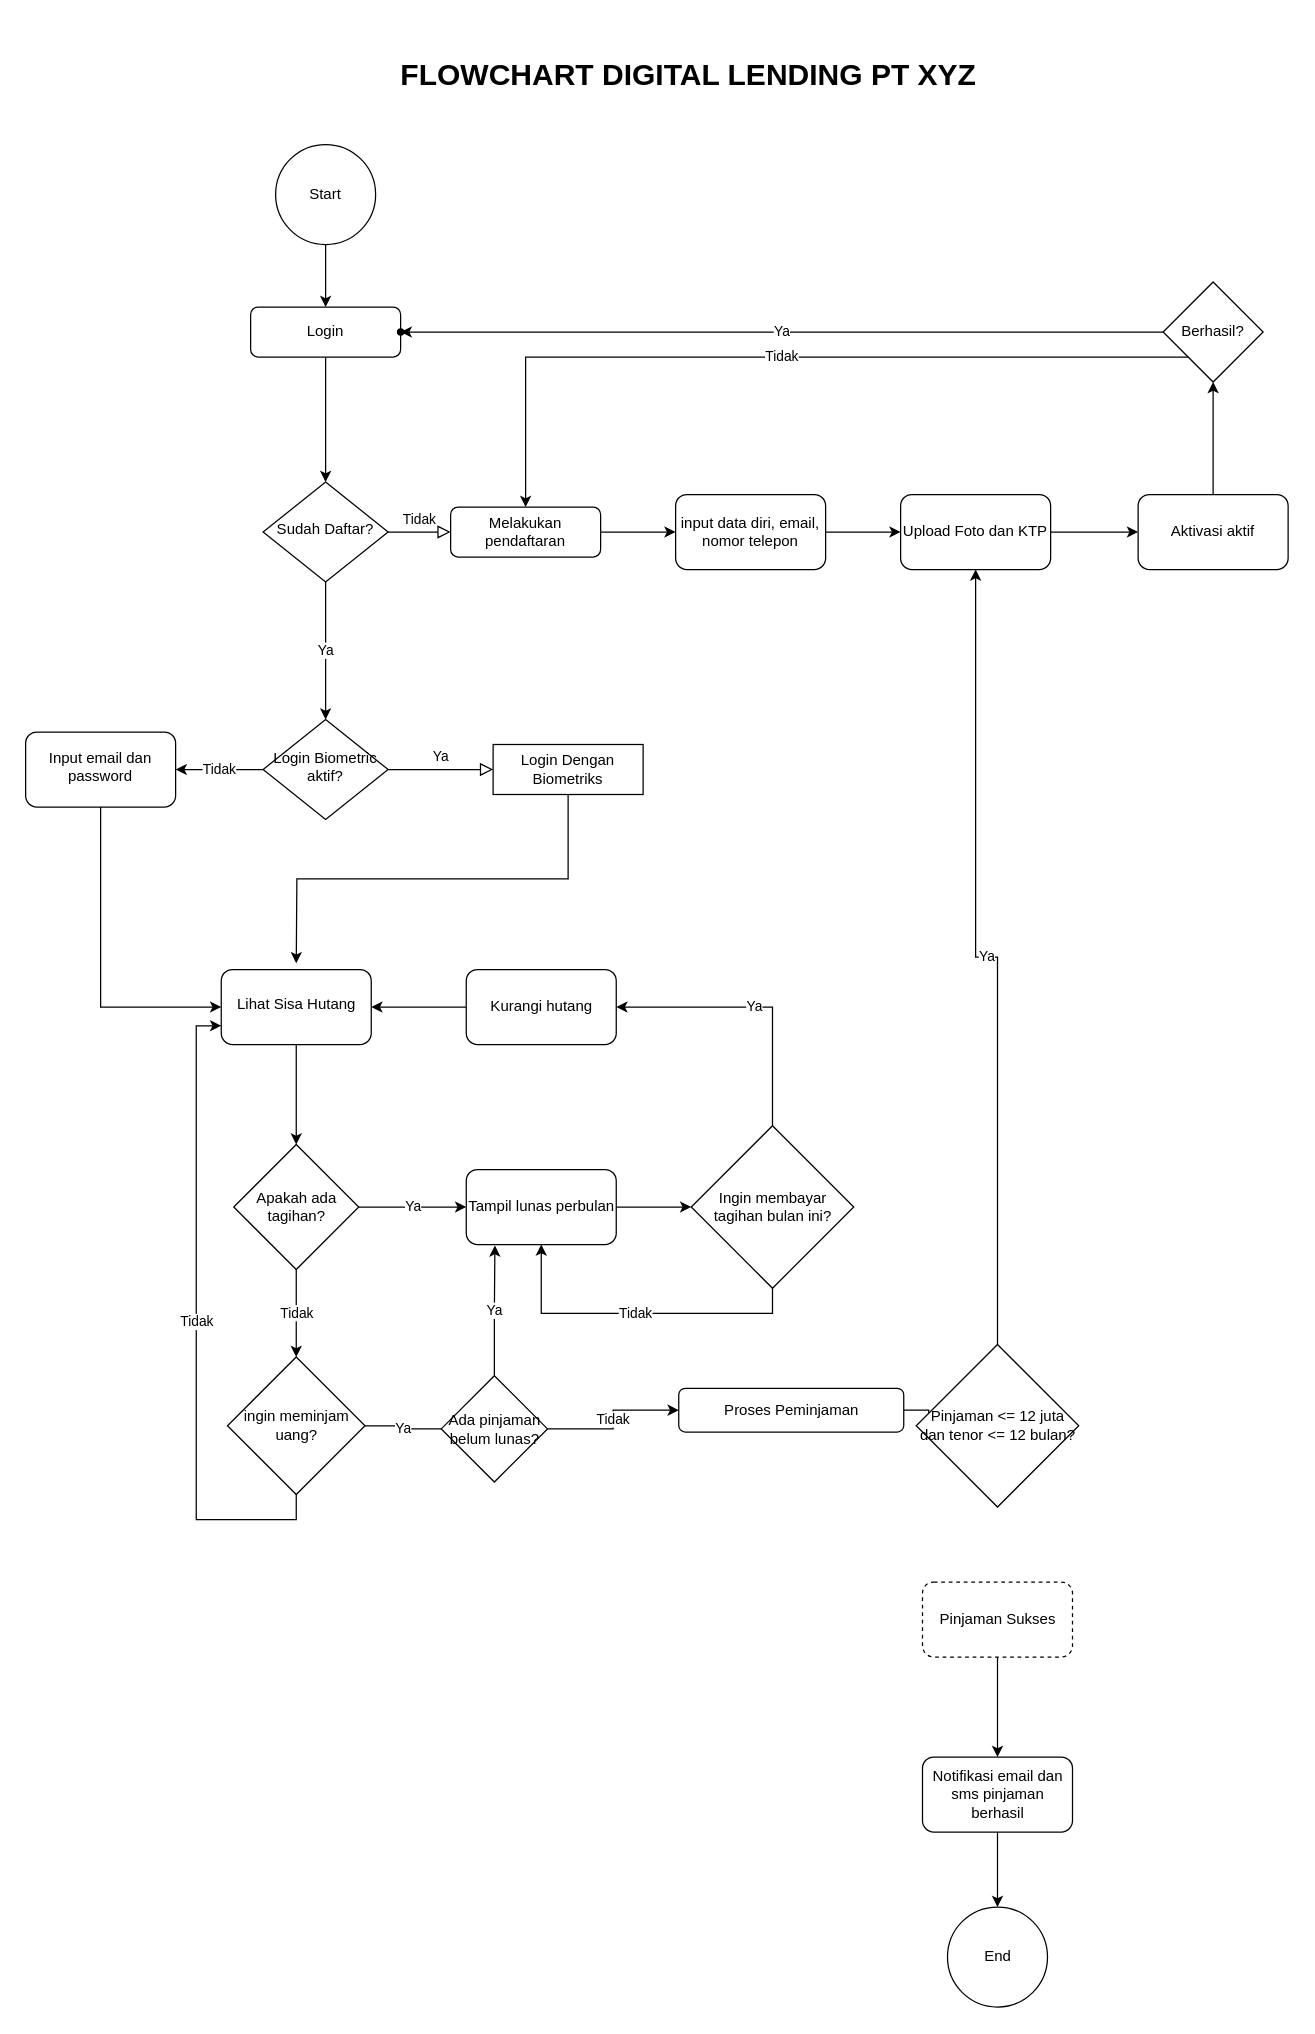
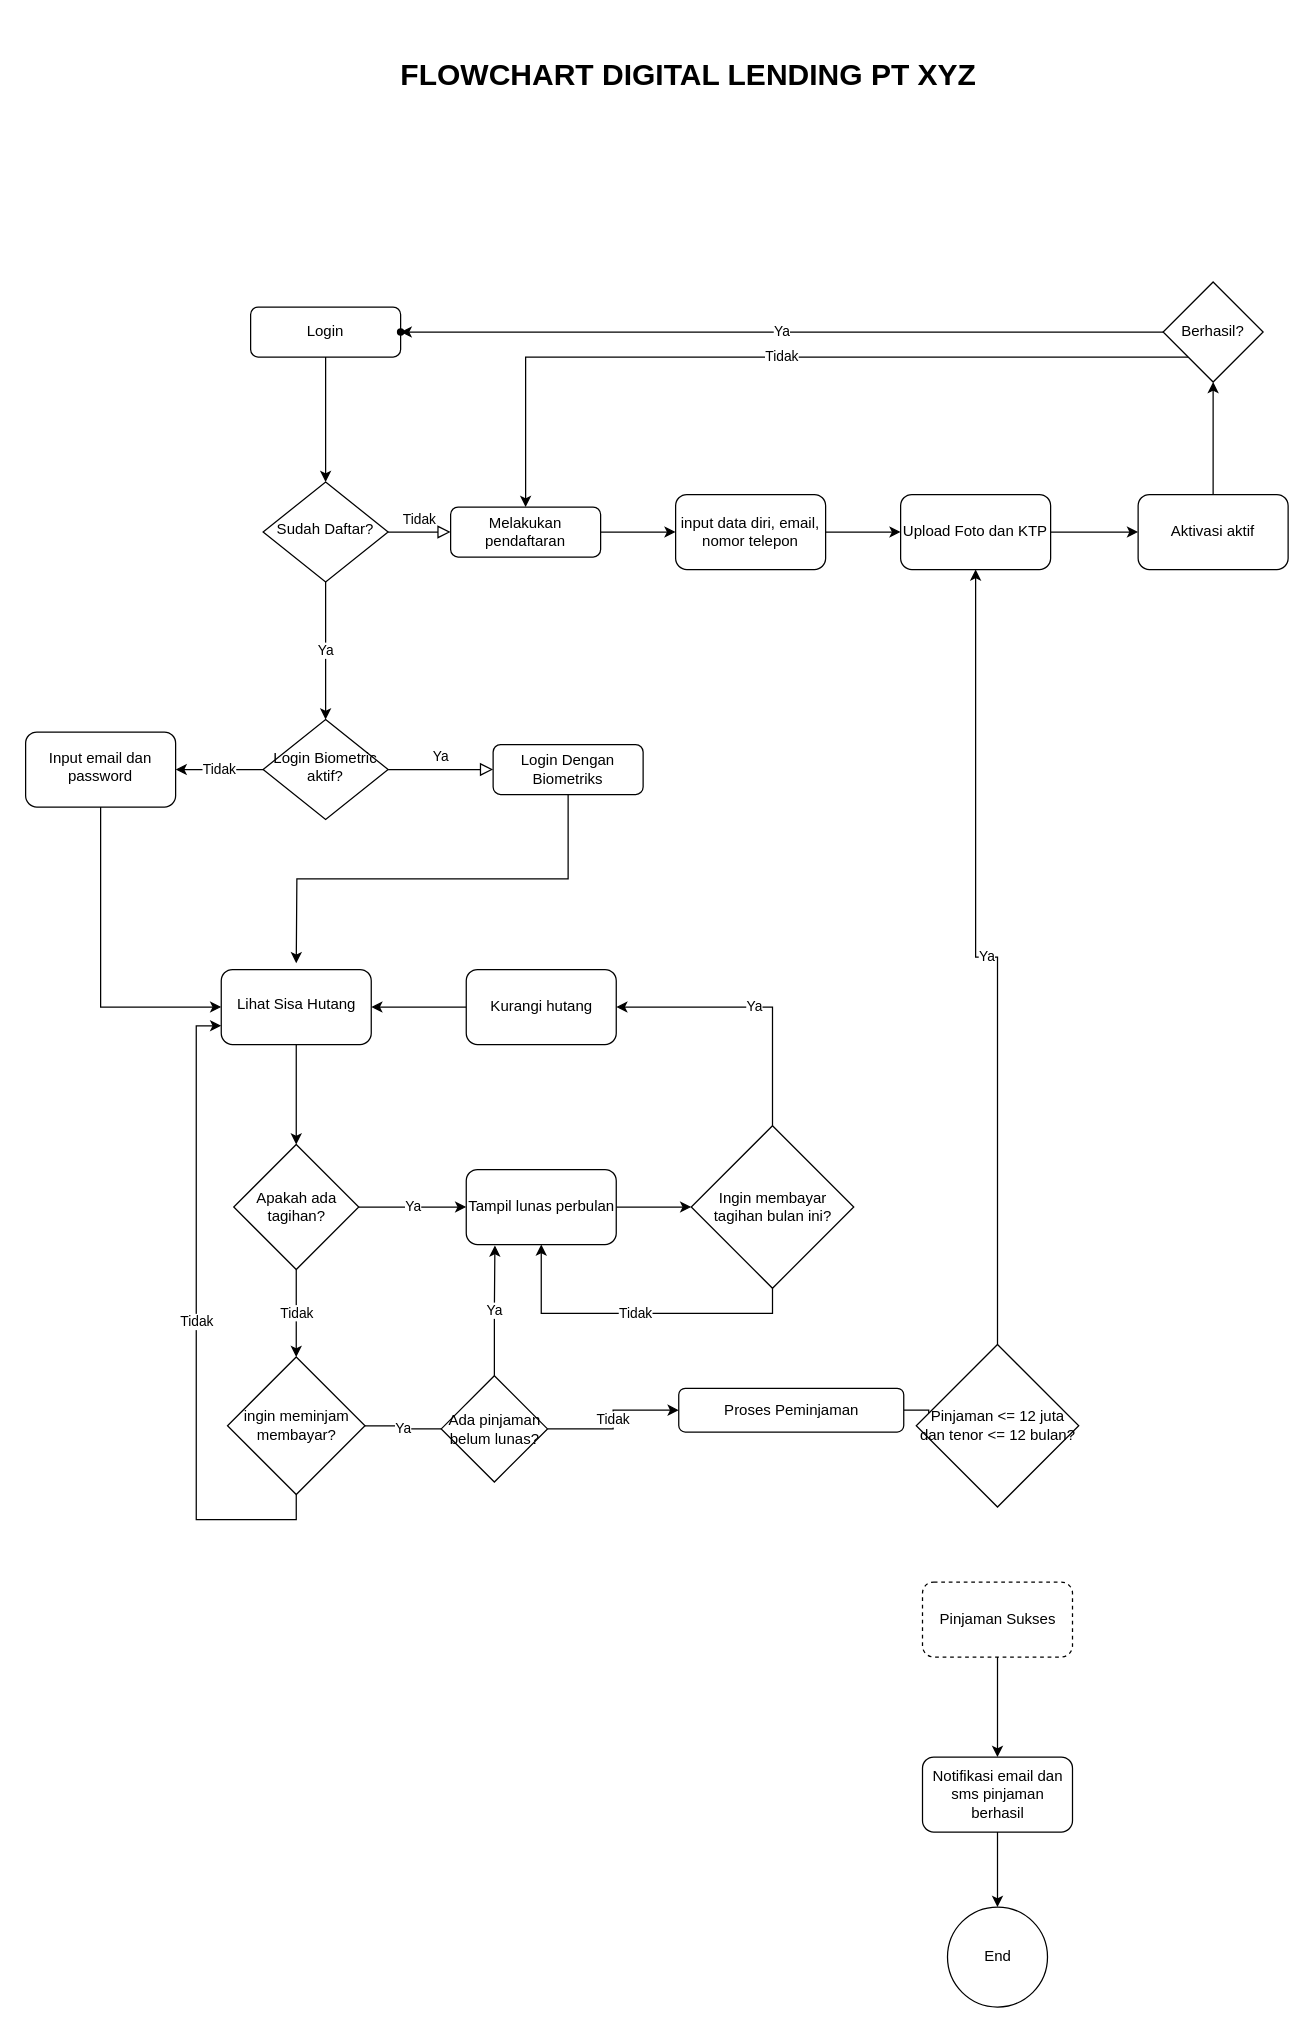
(326, 194) -> none
(326, 272) -> none
(568, 769) -> (568, 769)
(297, 1426) -> (297, 1426)
